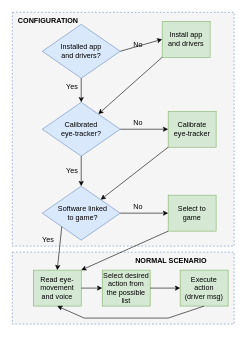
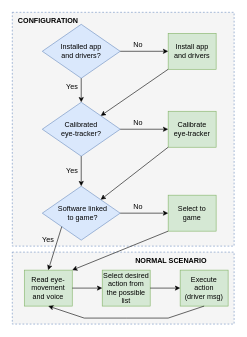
(186, 39) -> (192, 51)
(57, 288) -> (48, 288)
